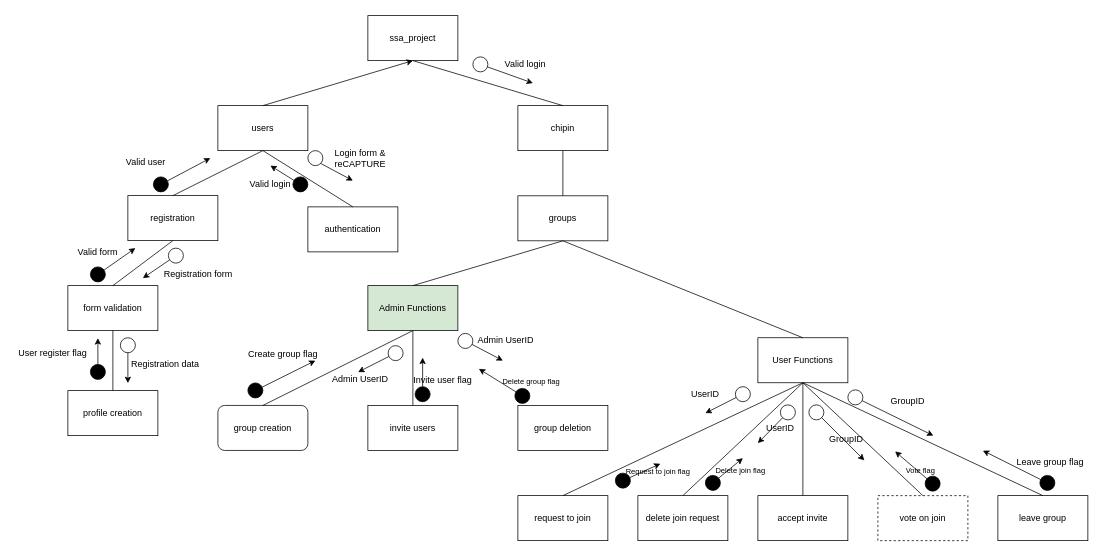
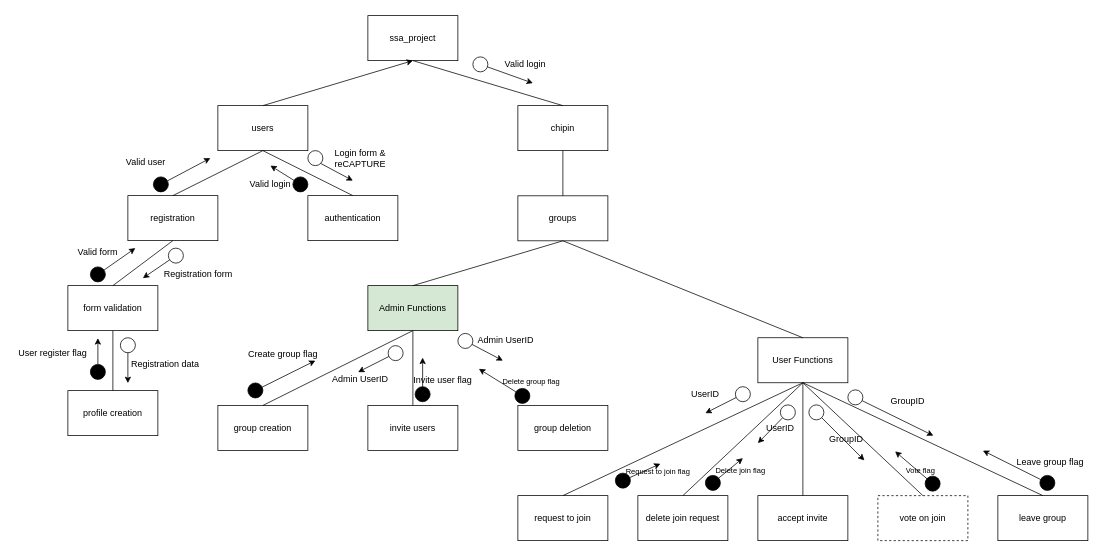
(353, 229) -> (353, 218)
(263, 428) -> (263, 428)
